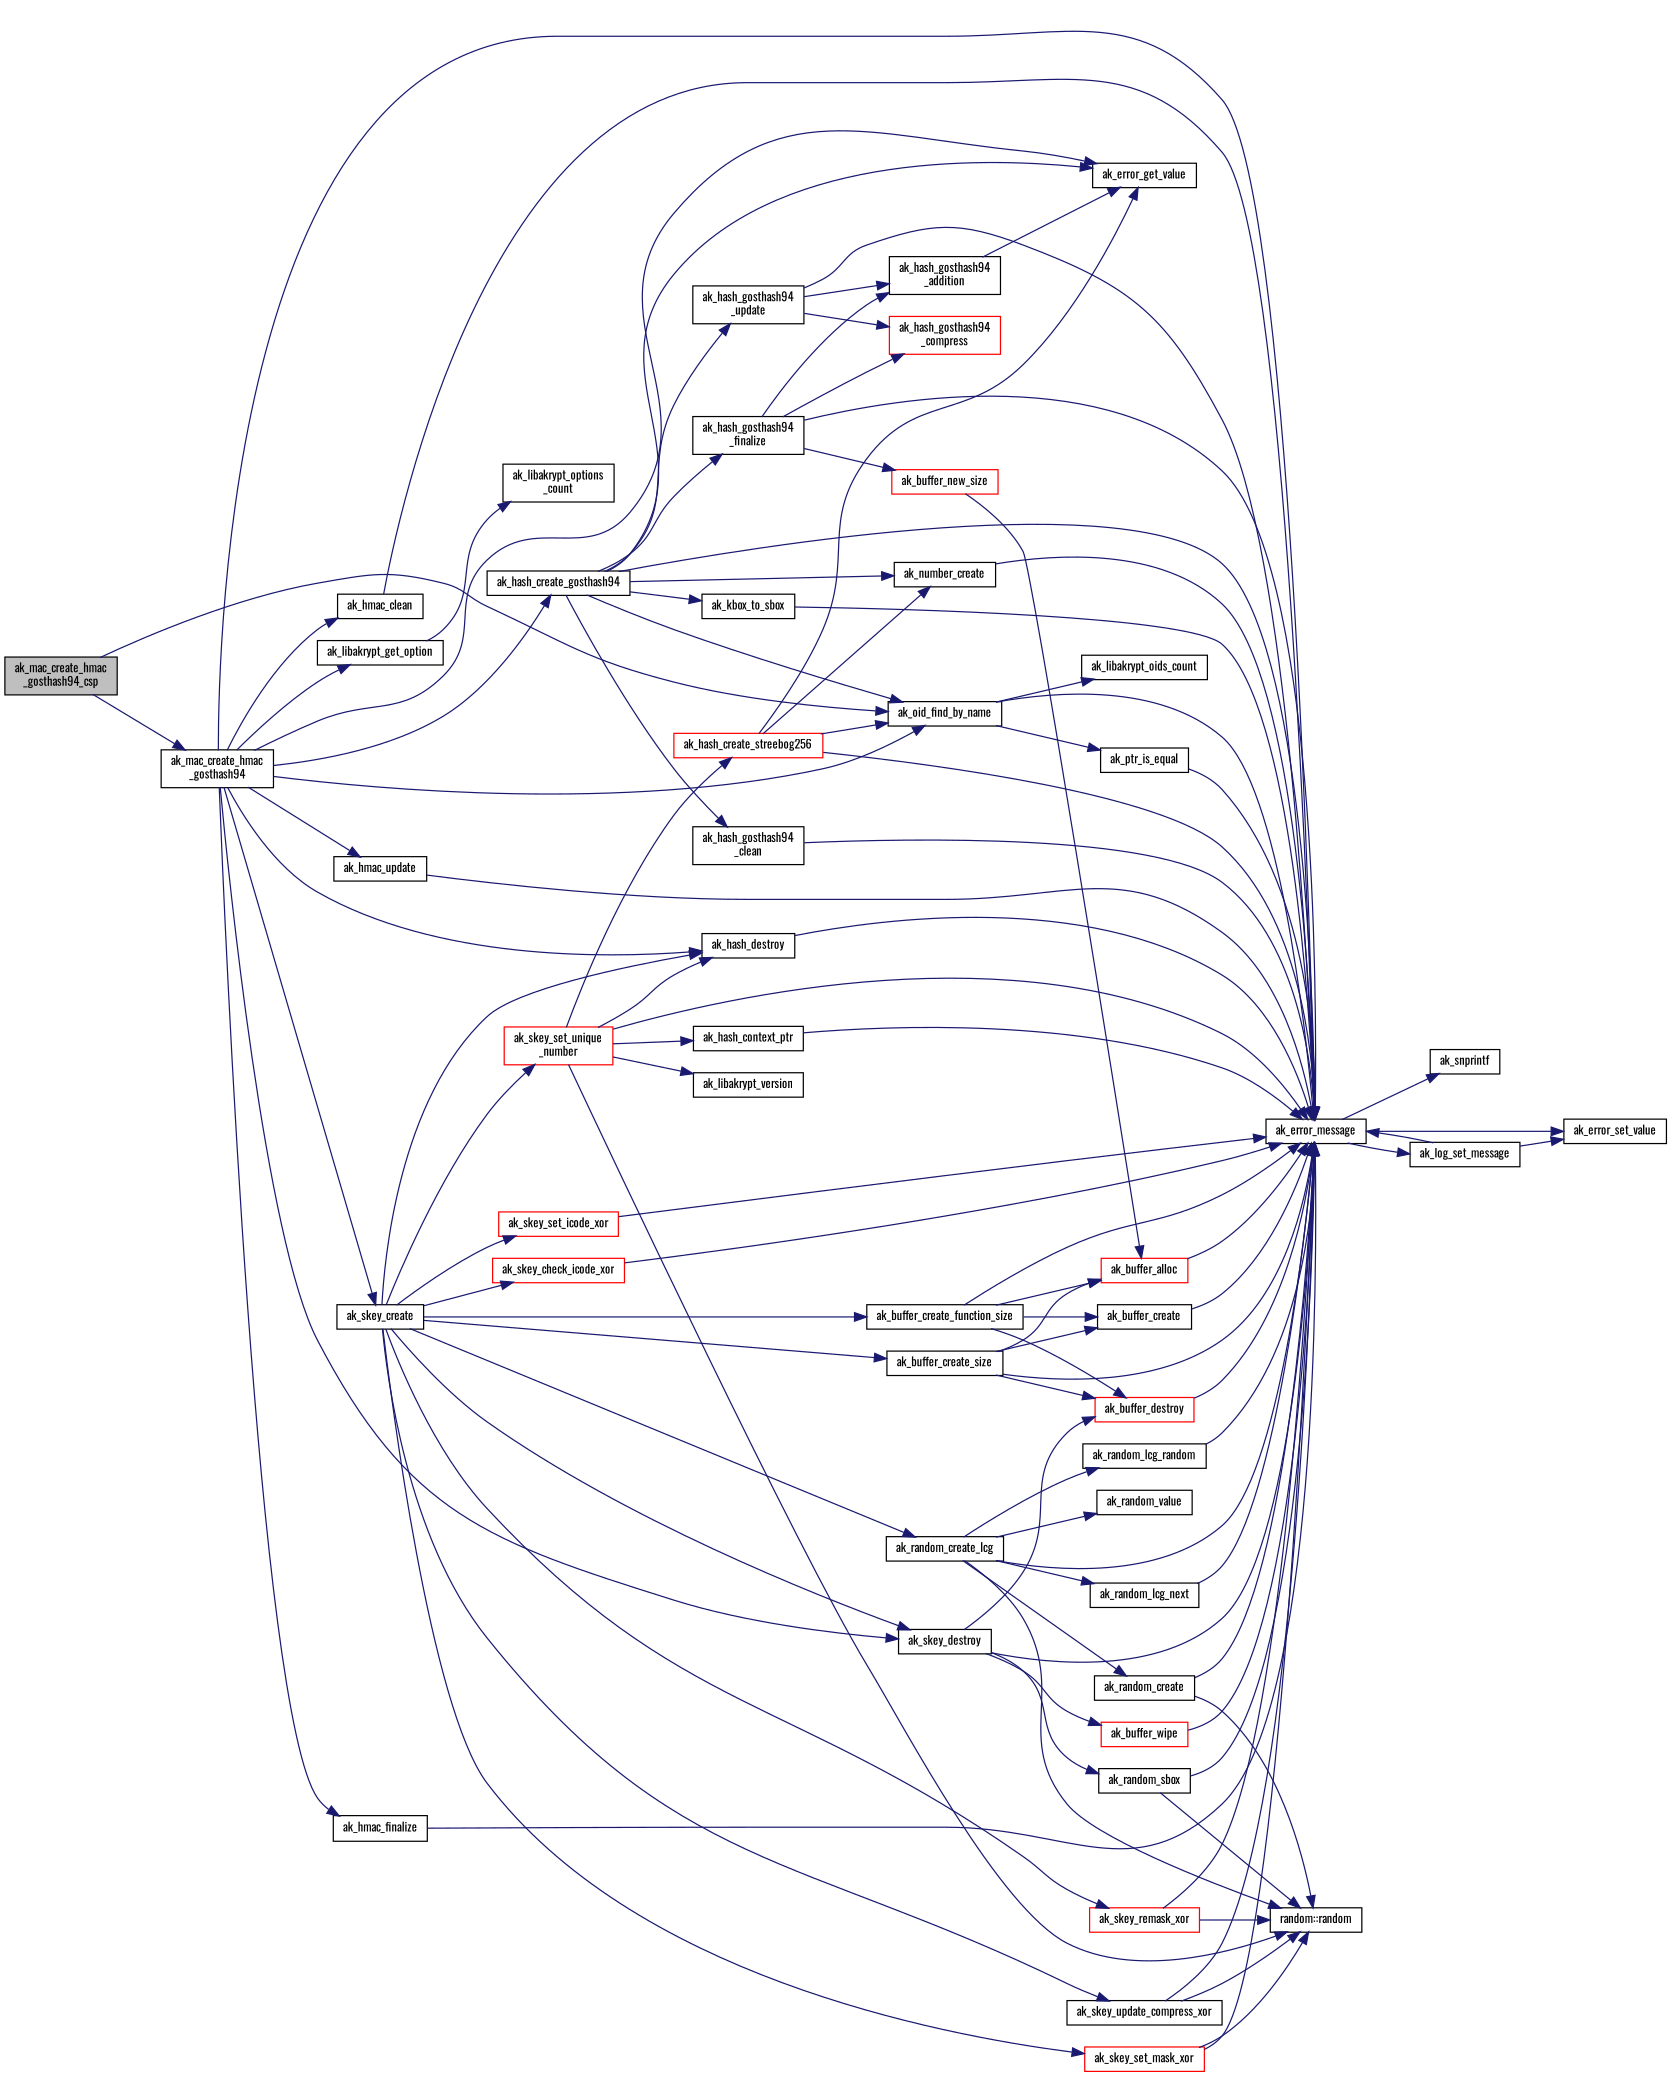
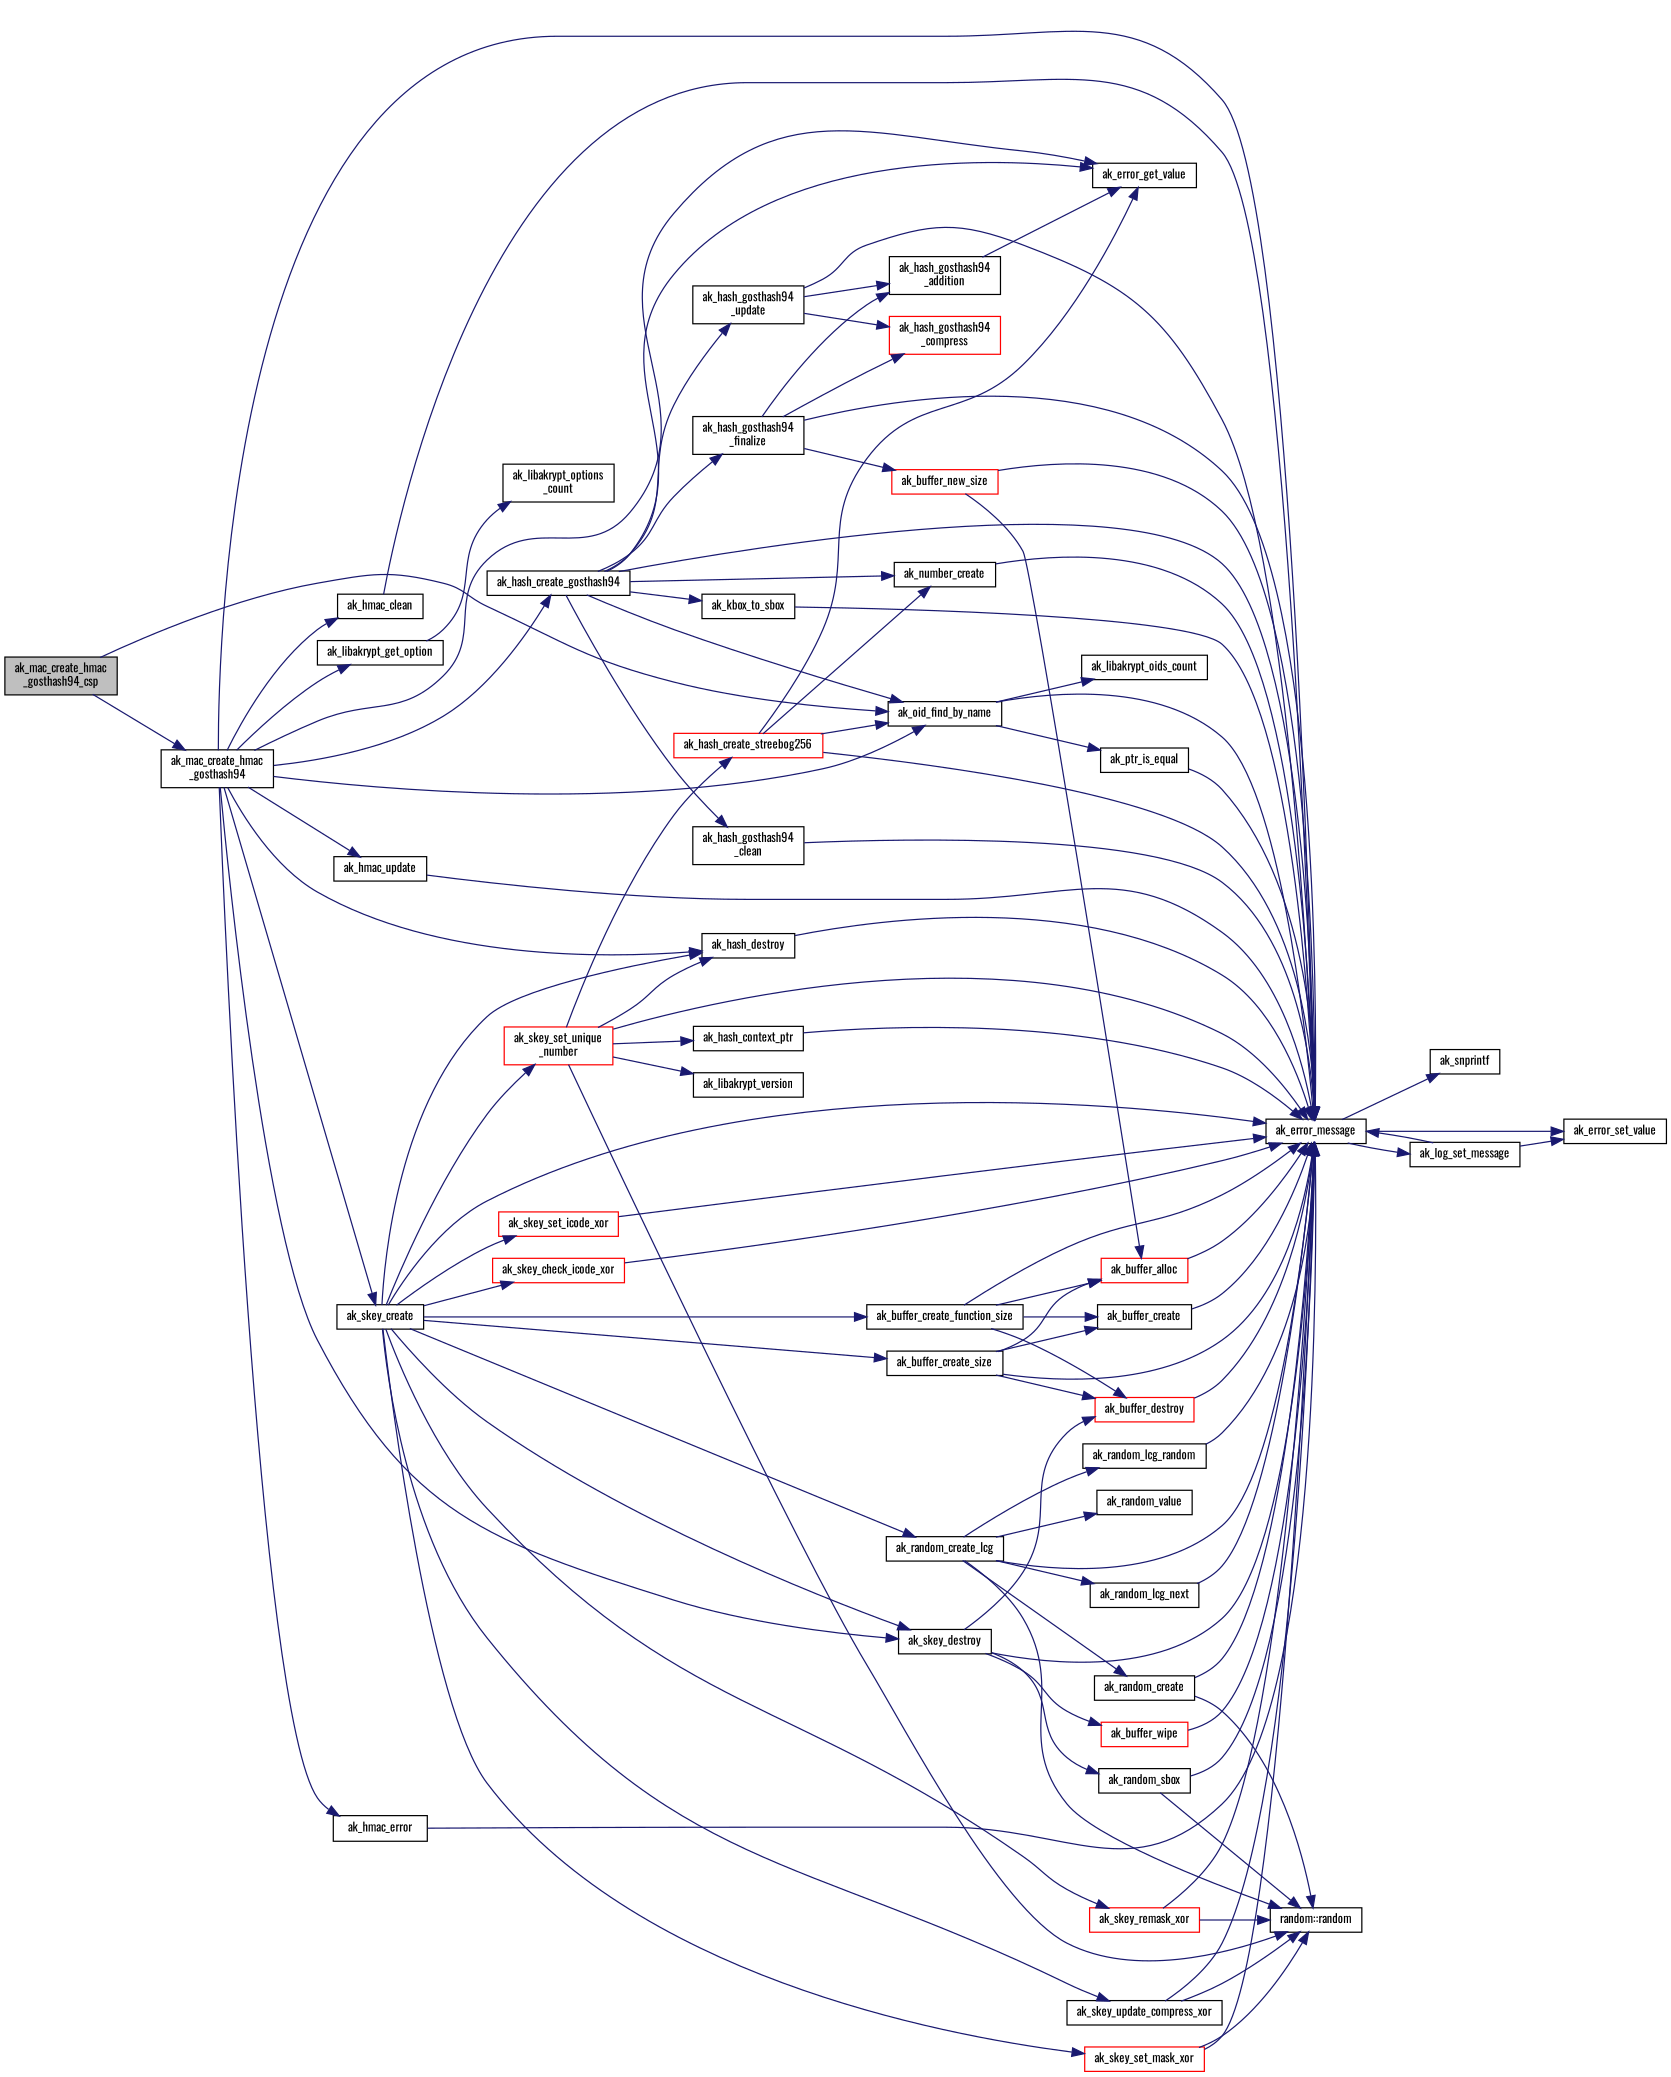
none -> (1253, 563)
none -> (791, 1114)
(380, 1828) -> (380, 1828)
